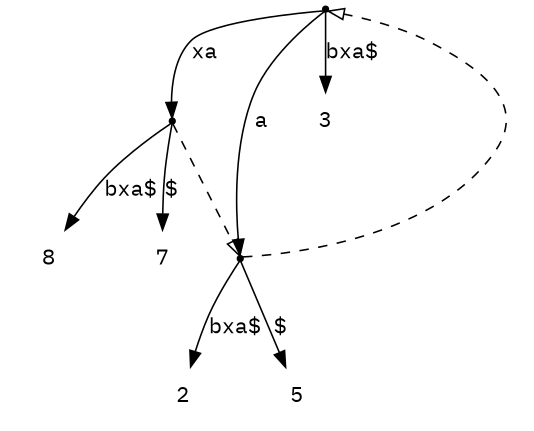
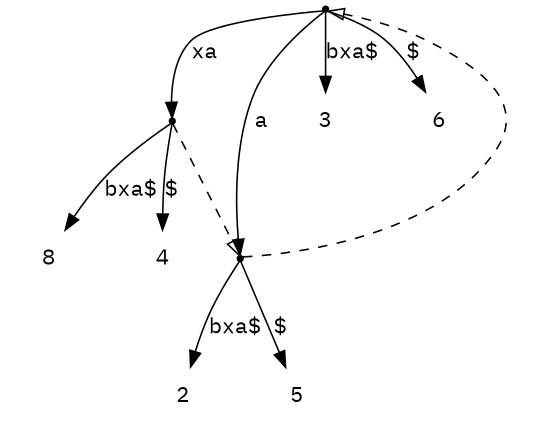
none -> (439, 121)
(163, 259) -> (163, 259)
